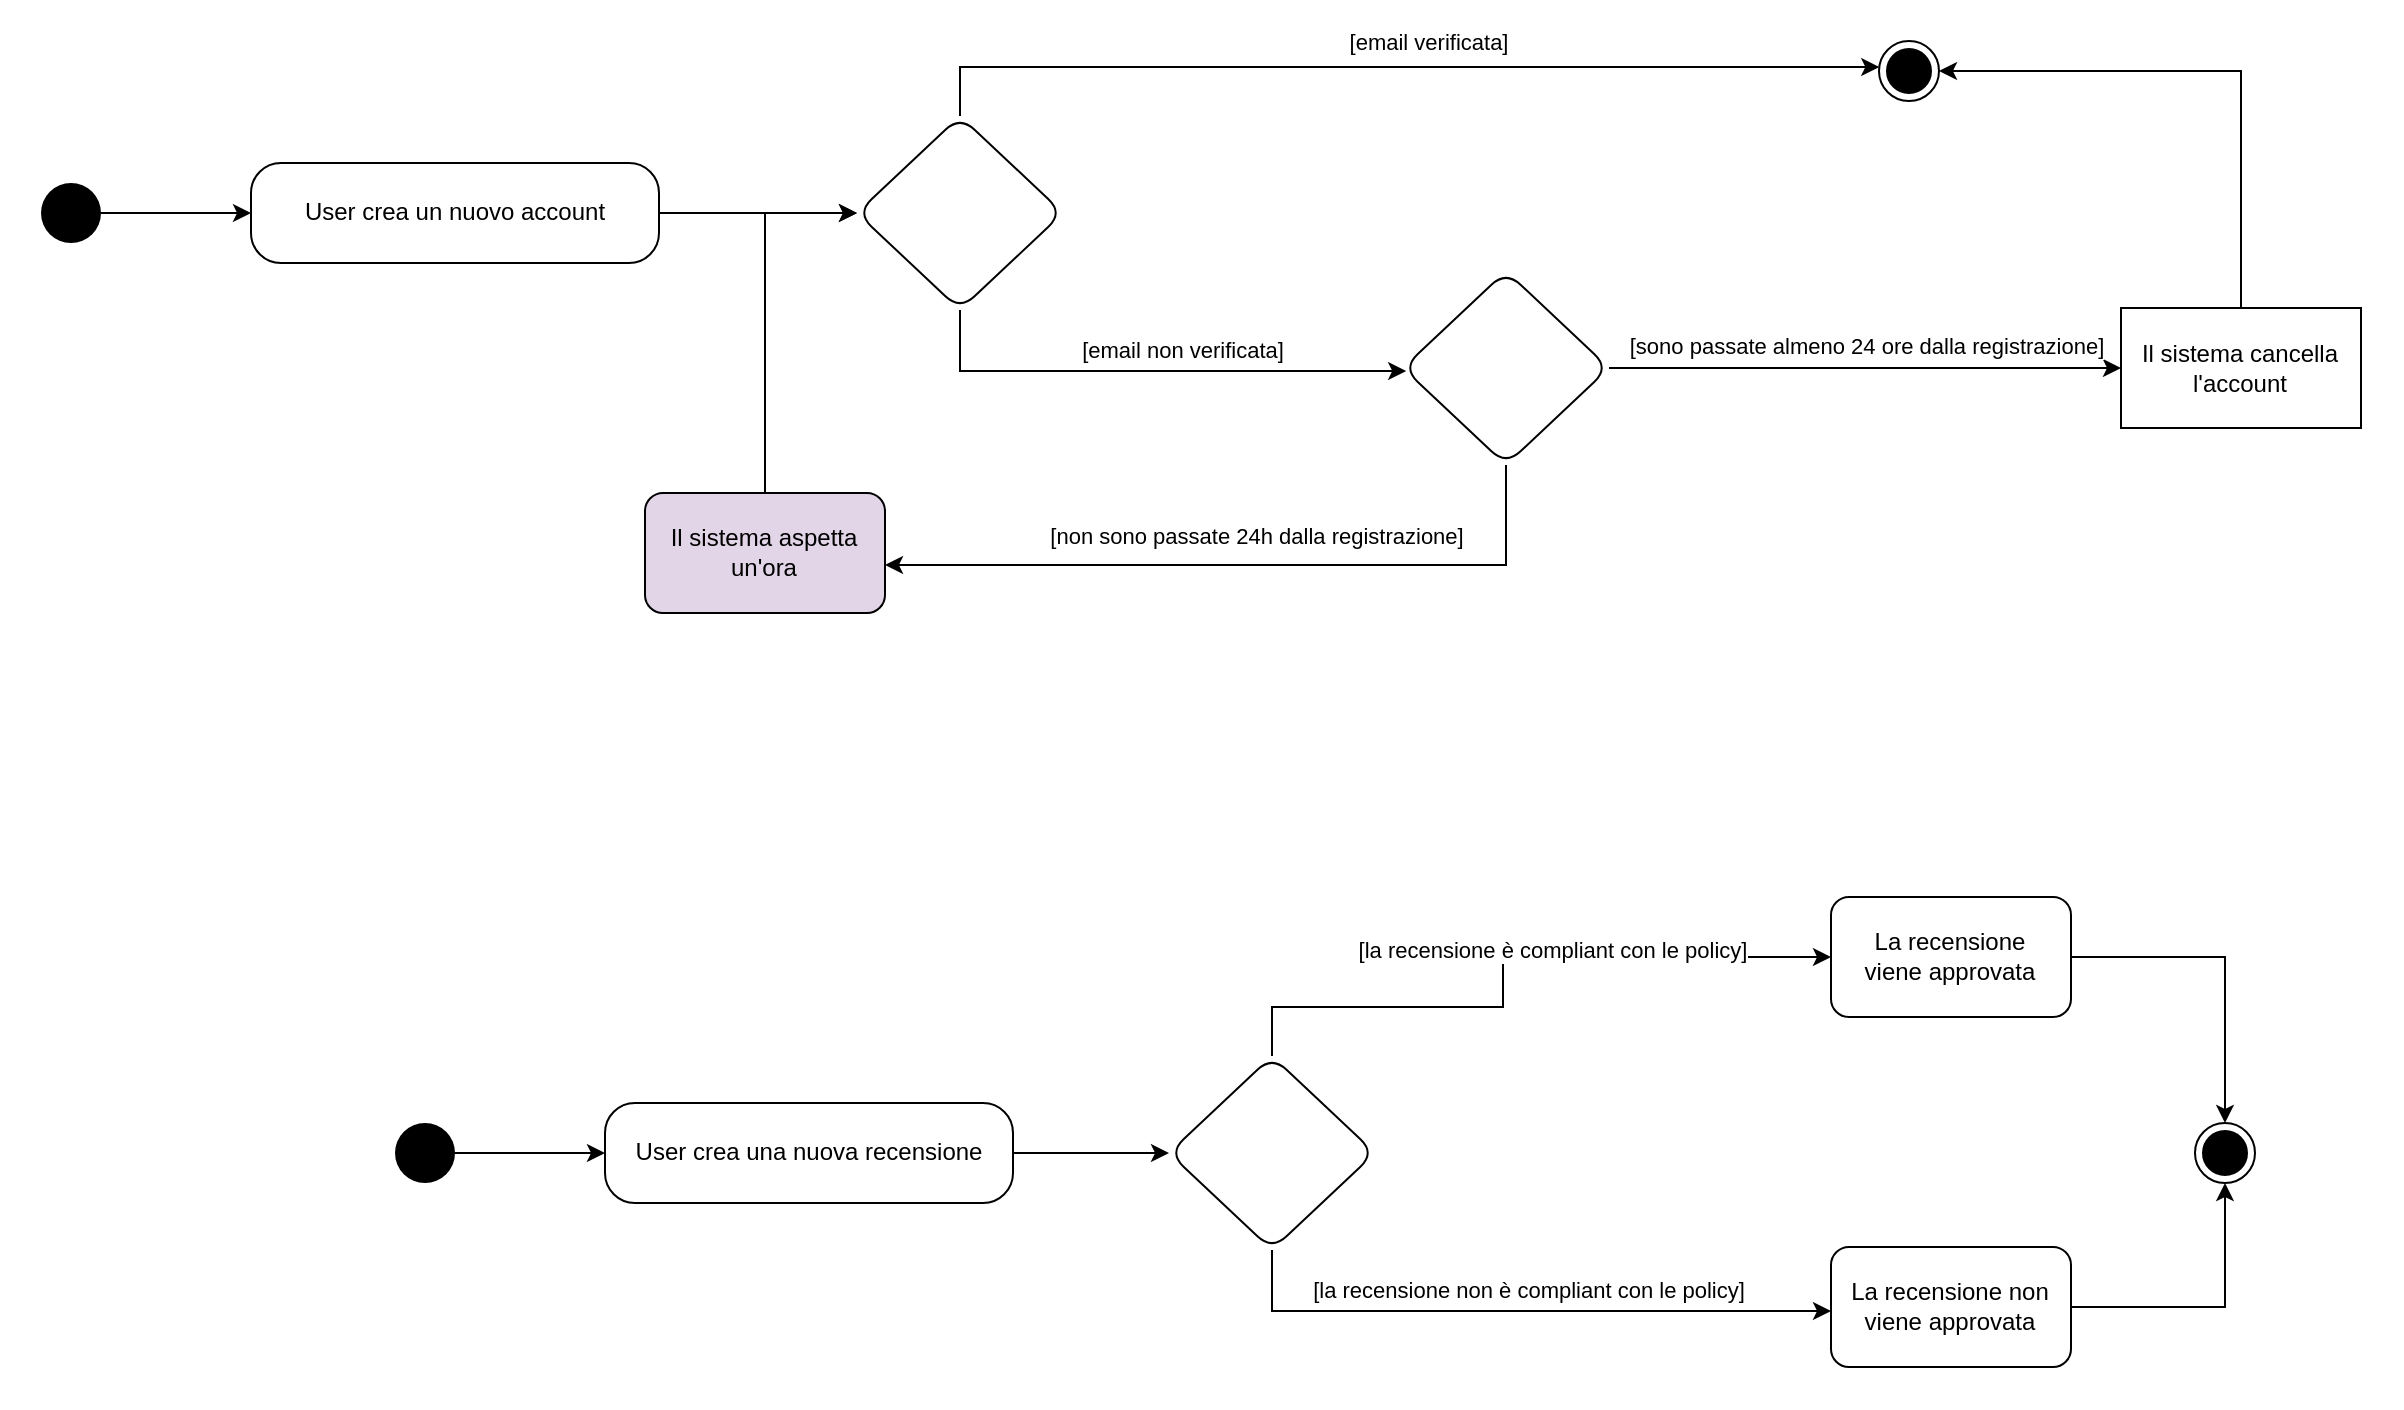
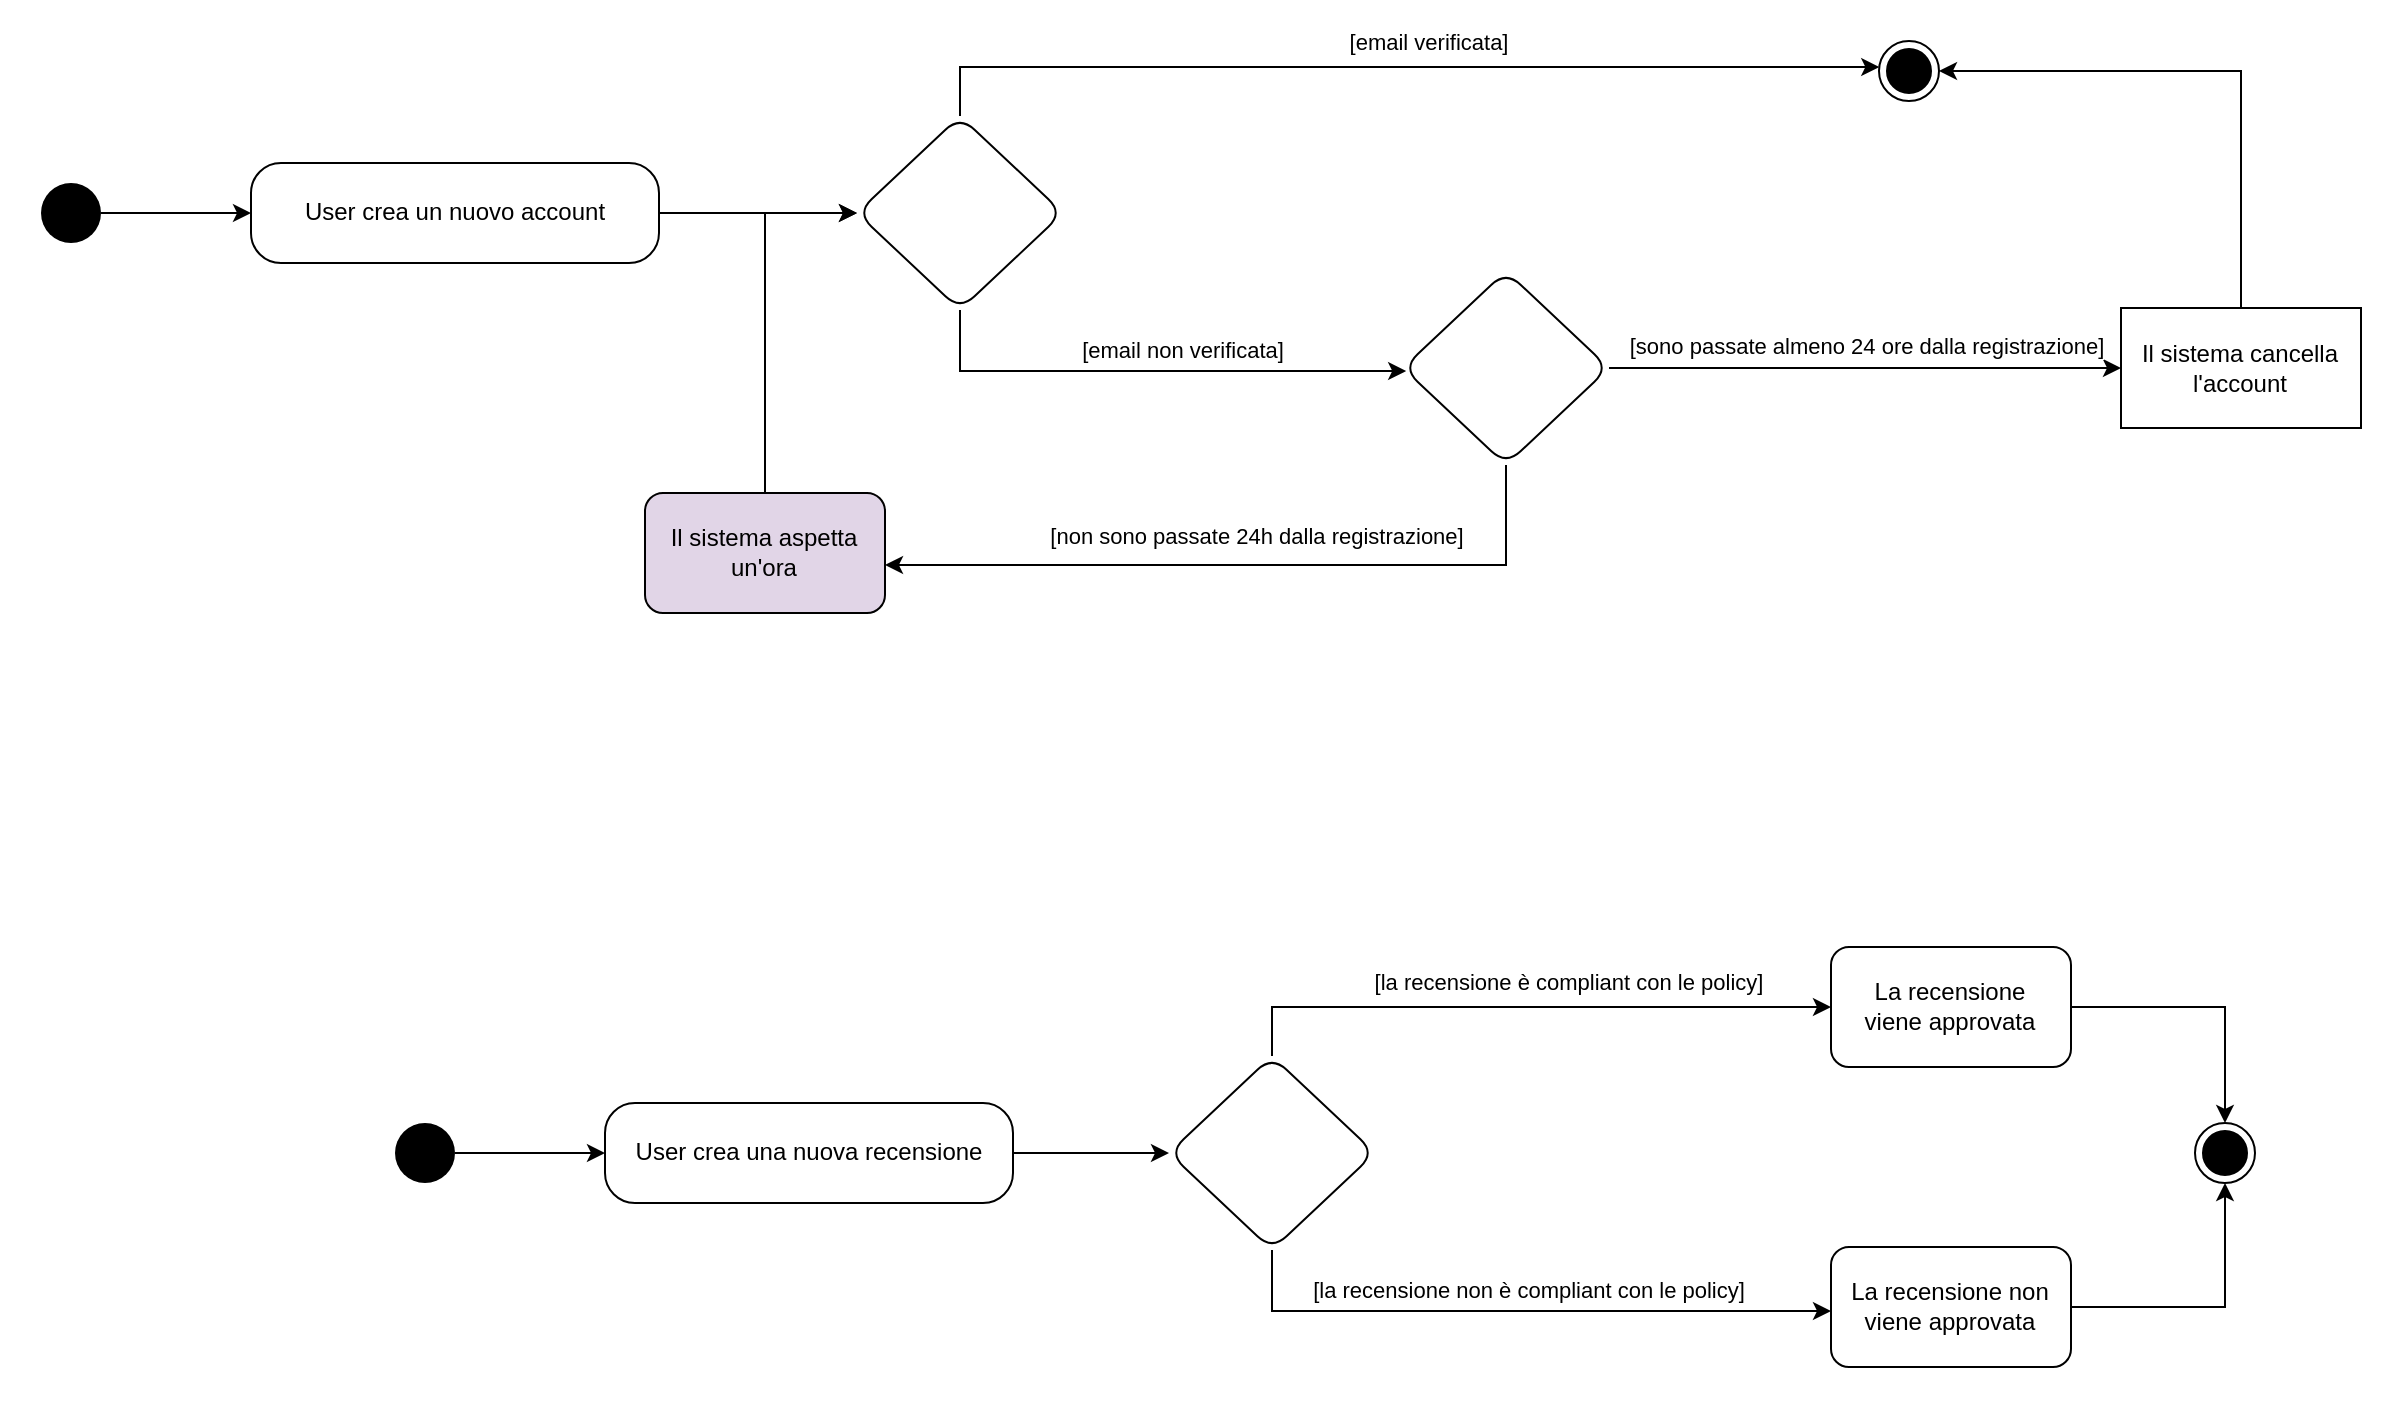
(1951, 957) -> (1951, 1007)
